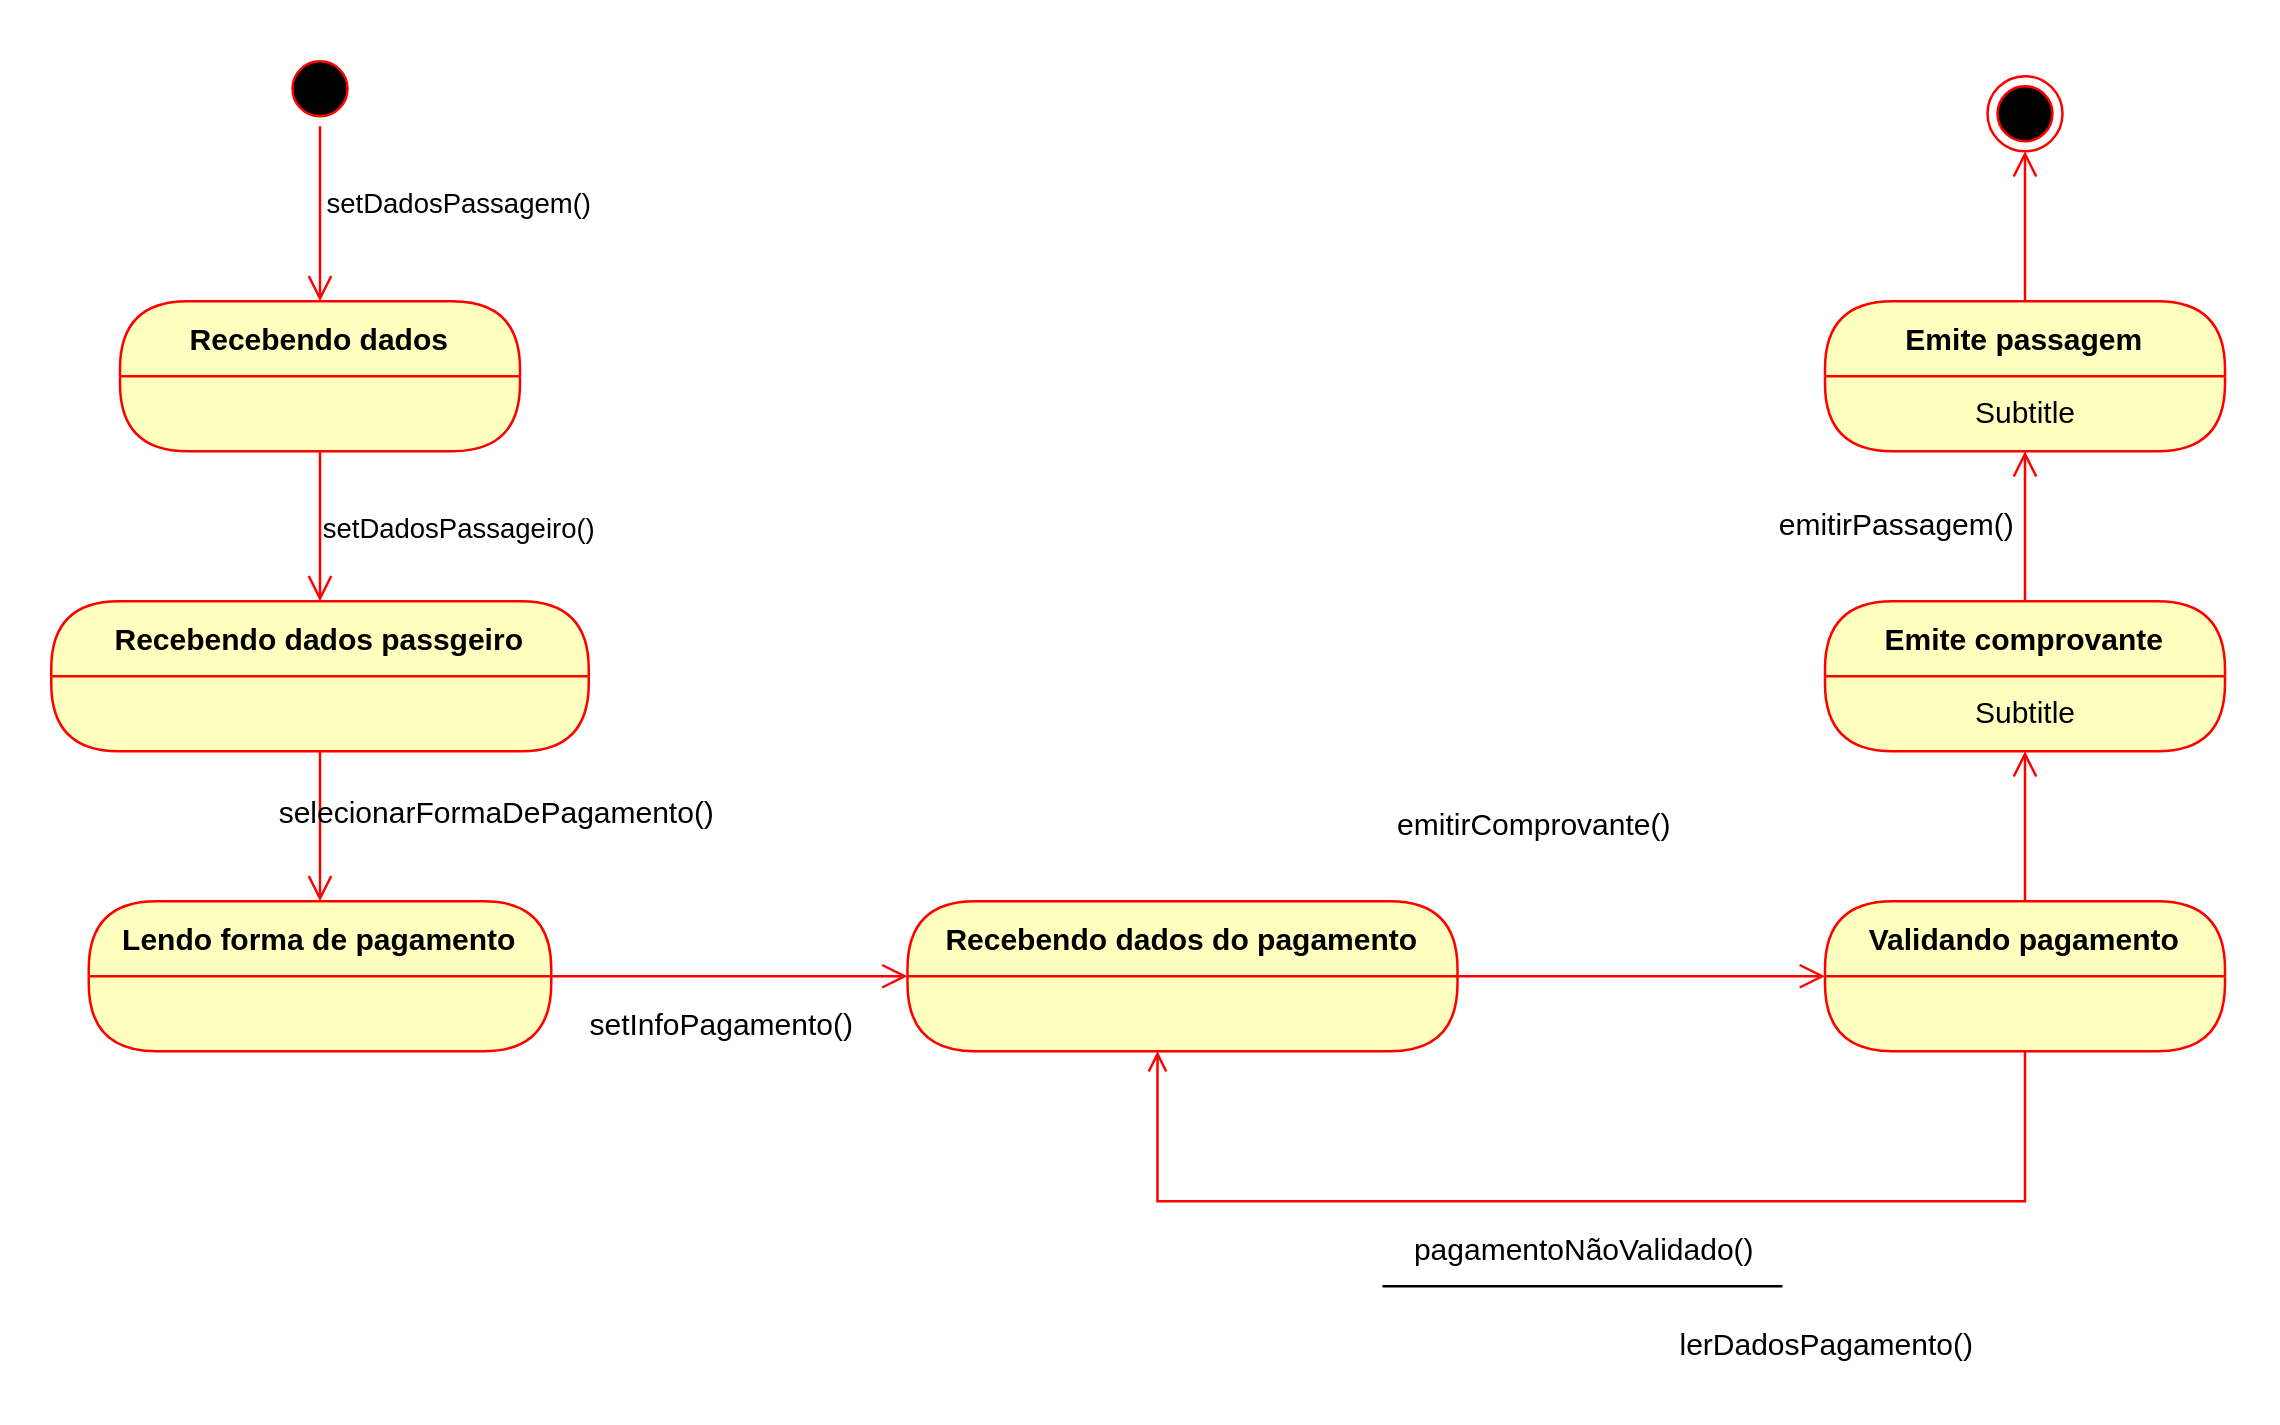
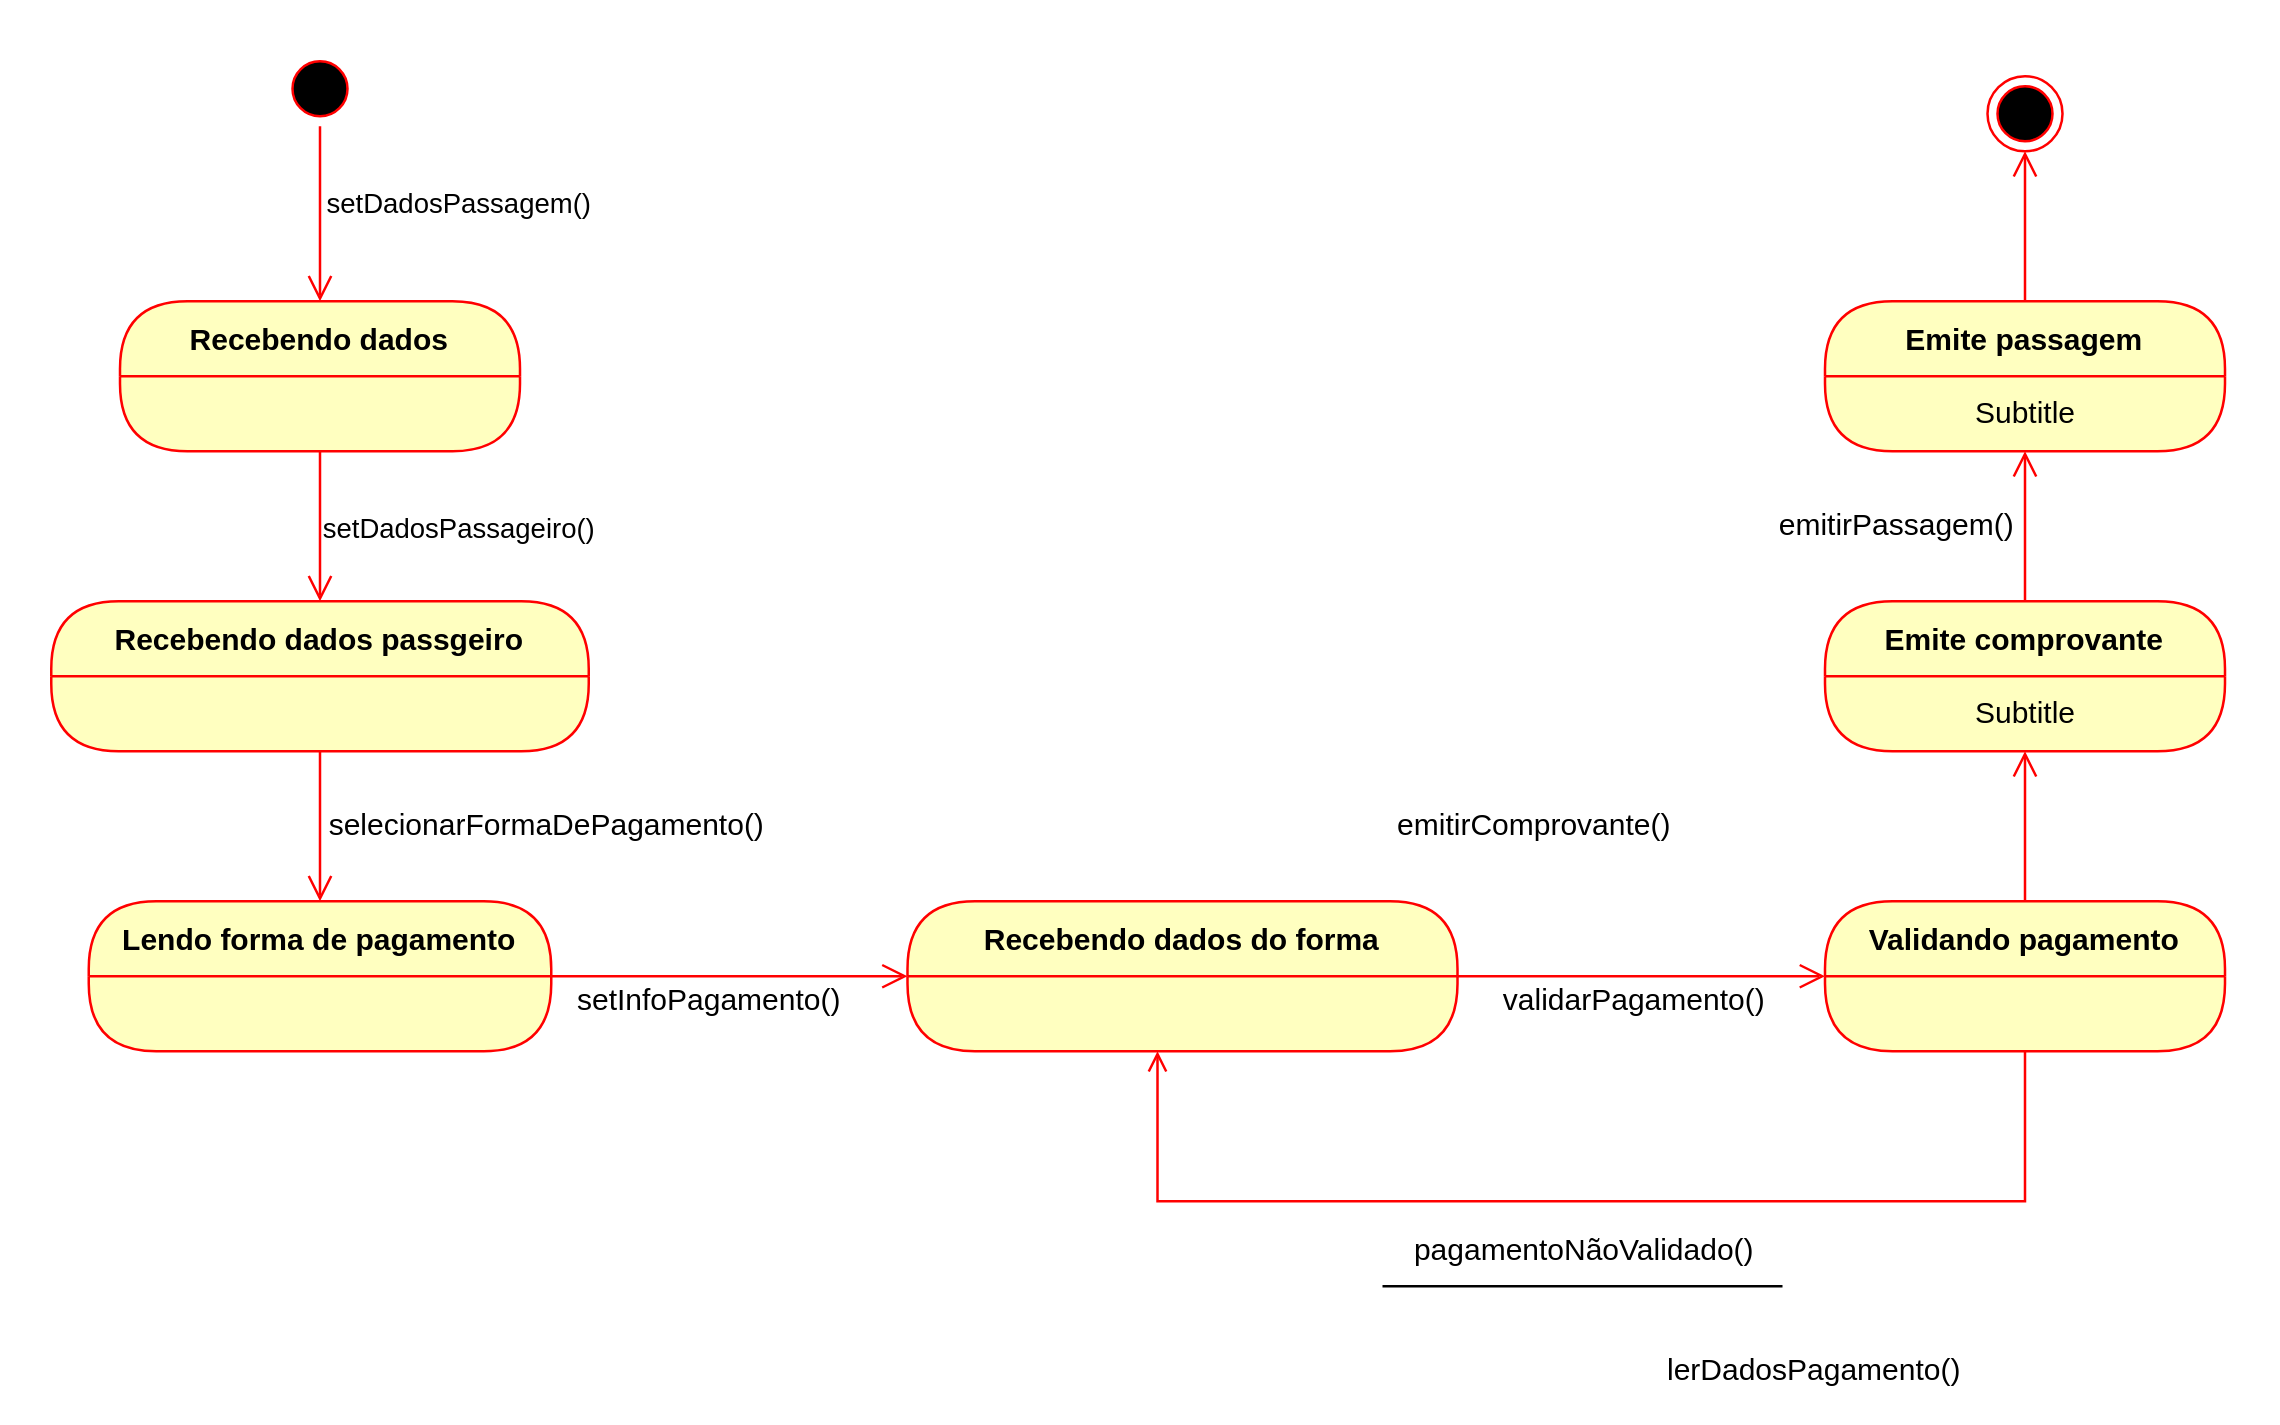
(495, 814) -> (545, 826)
(1181, 940) -> (1181, 940)
none -> (1633, 1001)
(720, 1026) -> (708, 1001)
(1826, 1346) -> (1814, 1371)
